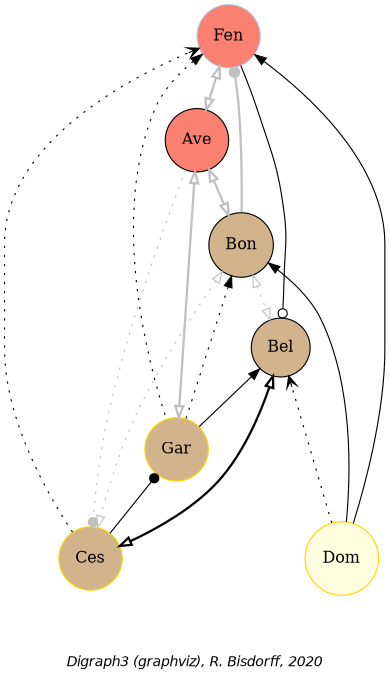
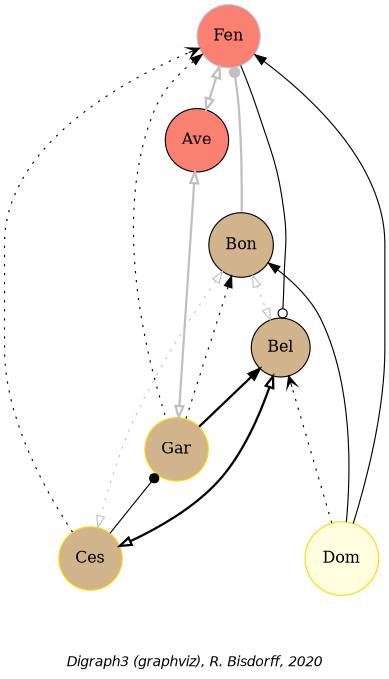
(219, 192) -> none
(128, 341) -> none
(225, 402) -> (225, 402)
